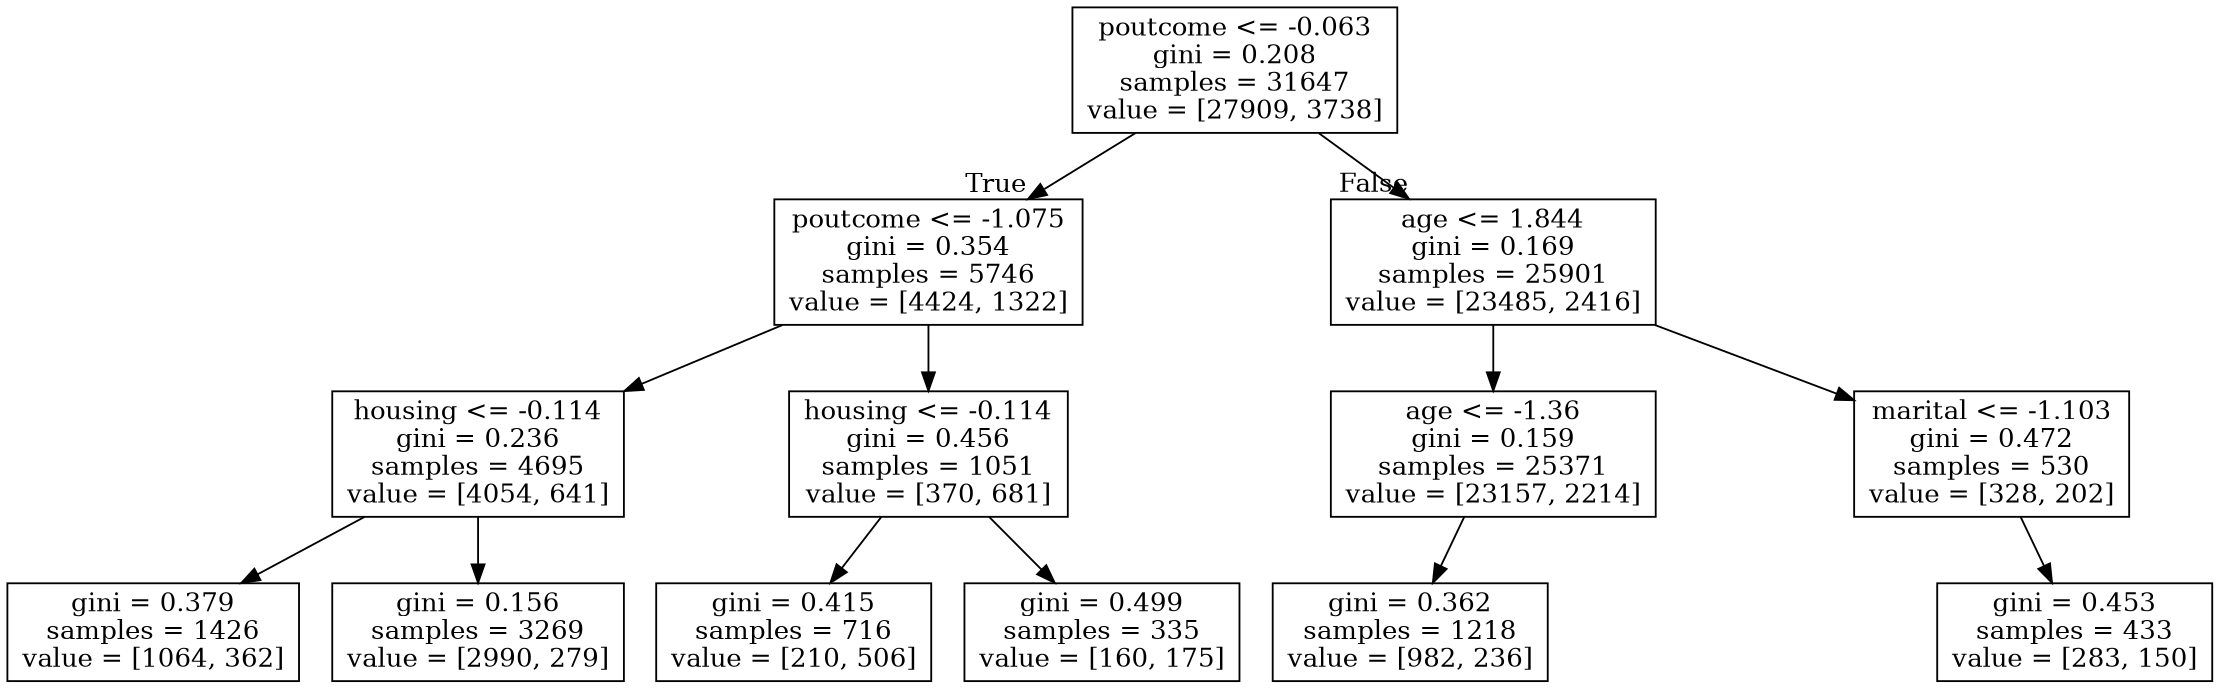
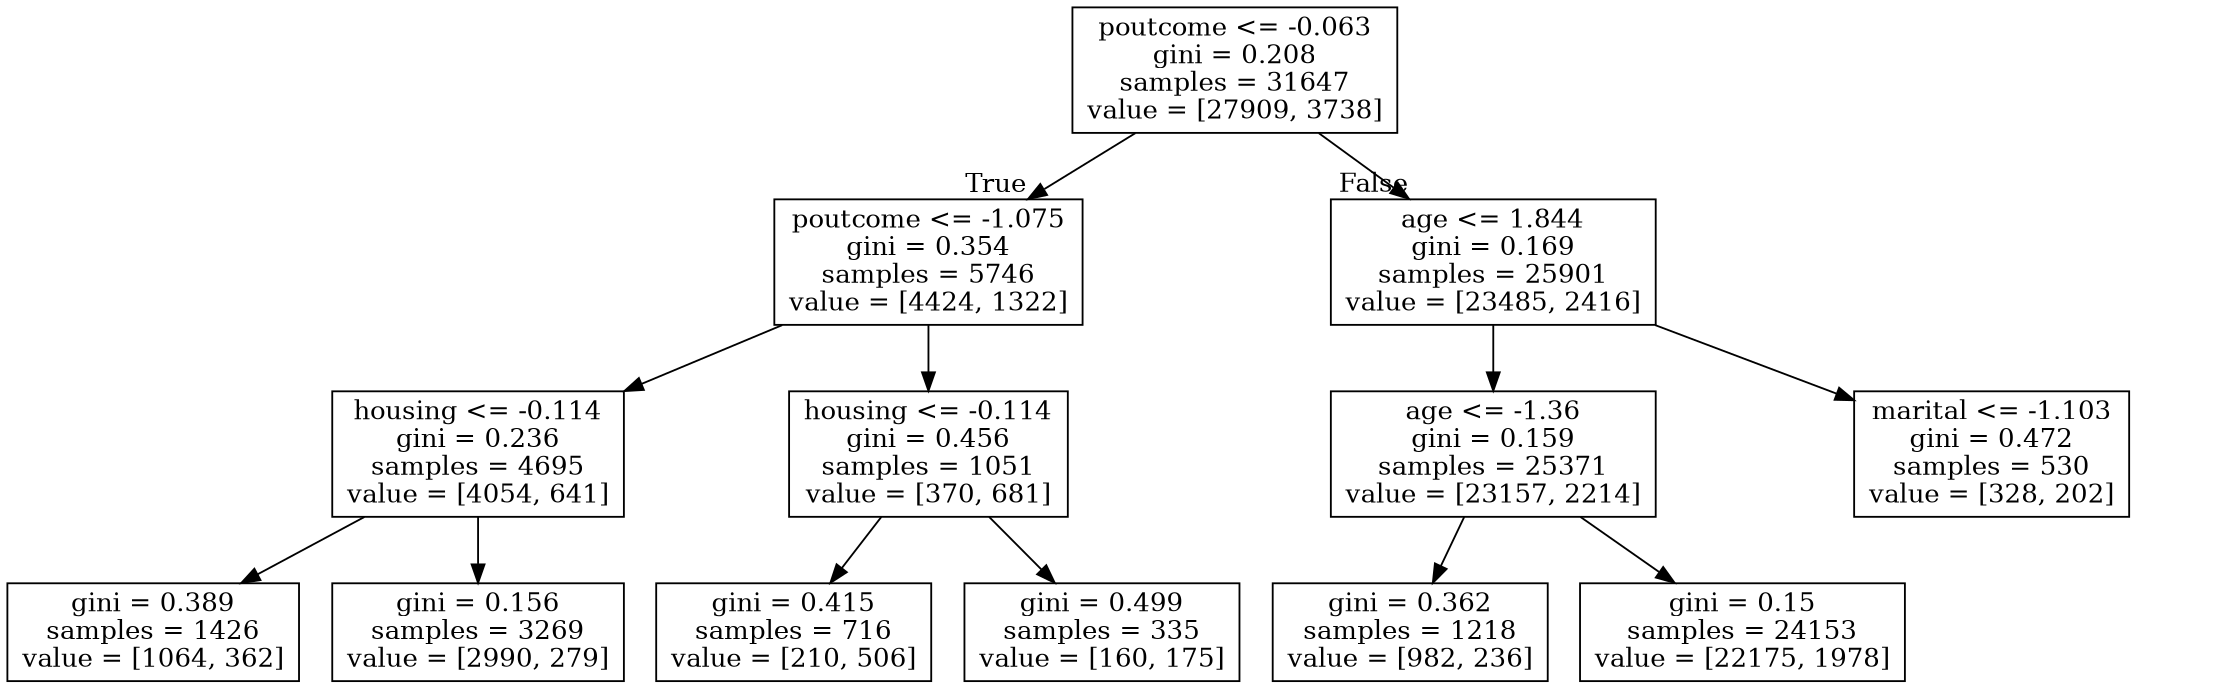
(153, 632) -> (153, 632)
none -> (1742, 632)
(2075, 632) -> none
